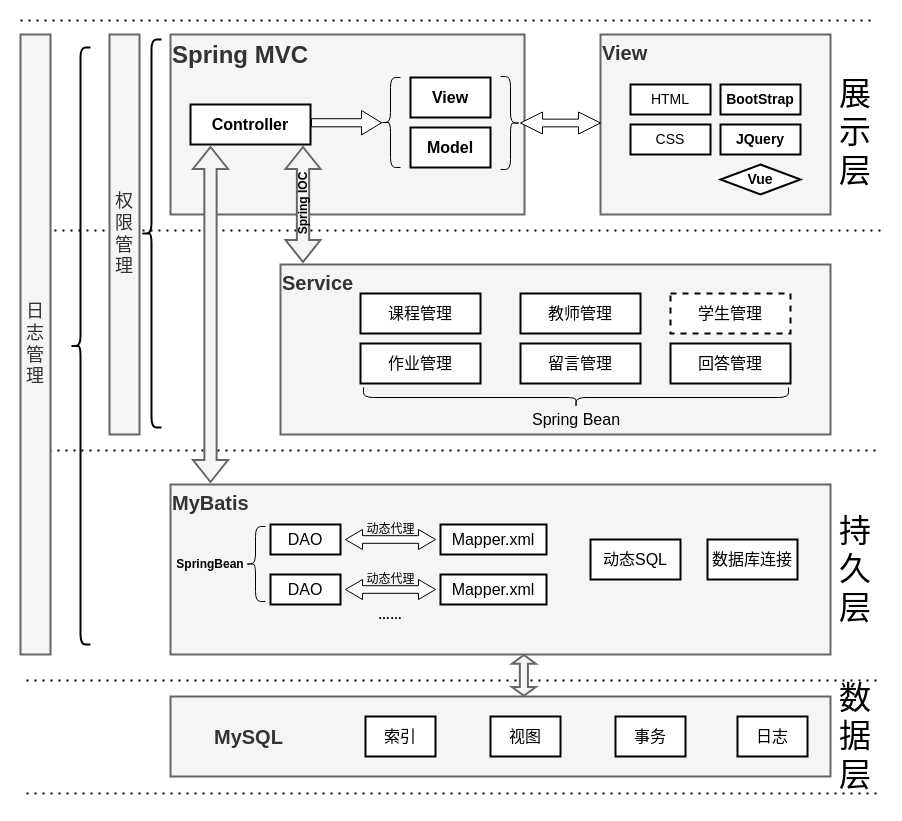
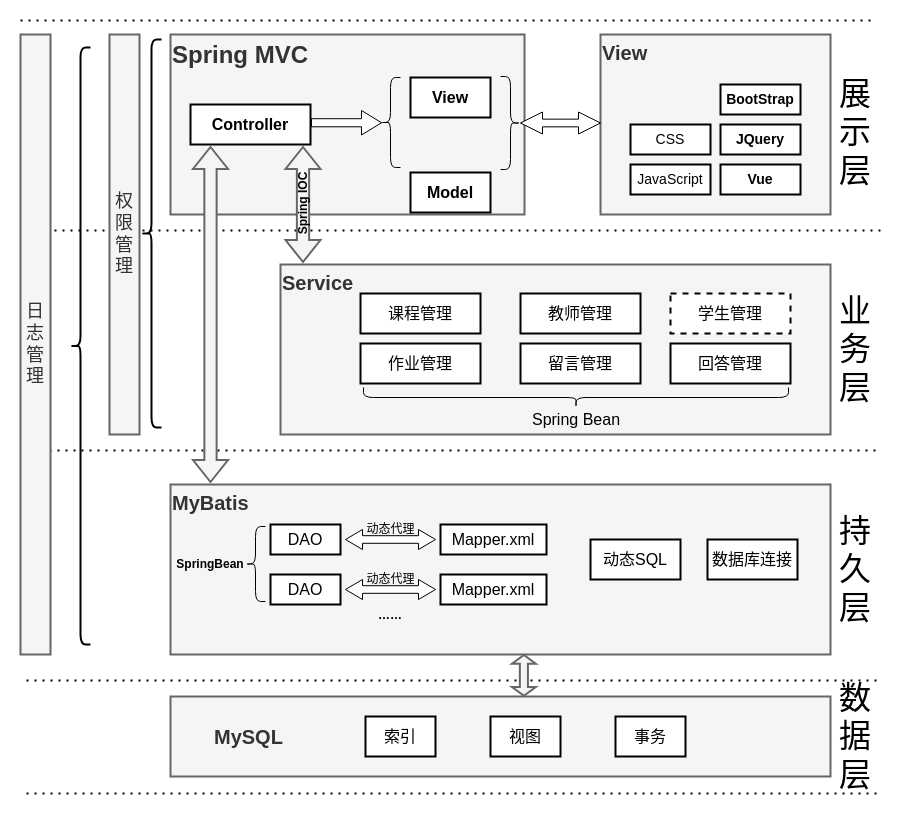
(671, 100) -> none
(451, 148) -> (451, 193)
none -> (671, 180)
(761, 180) -> (761, 180)
none -> (856, 350)
(773, 737) -> none
